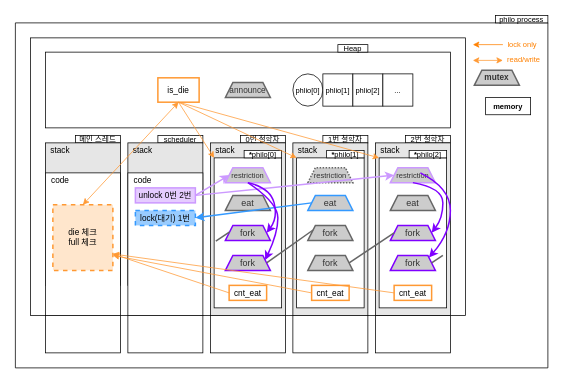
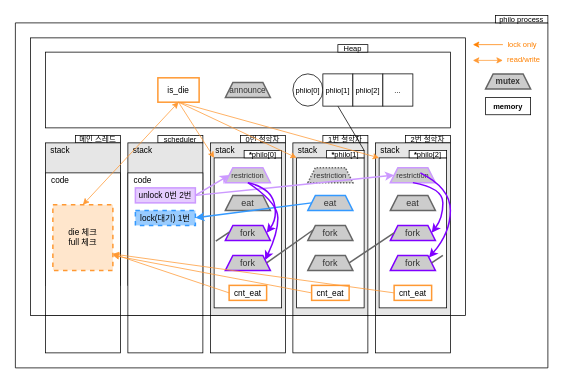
(497, 78) -> (508, 81)
none -> (351, 129)
